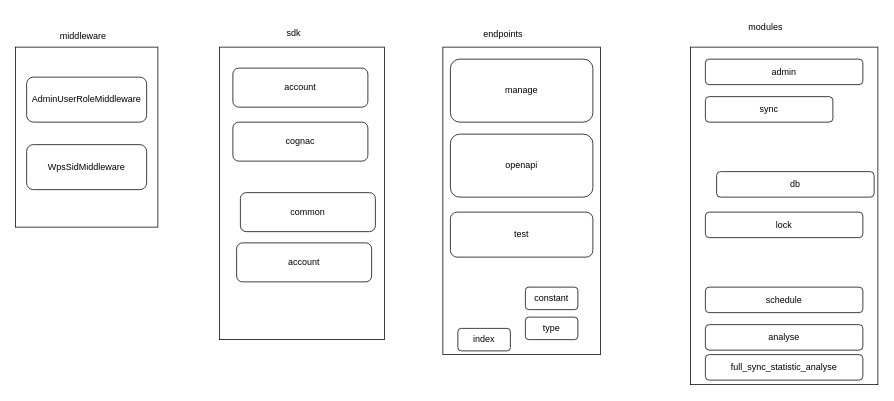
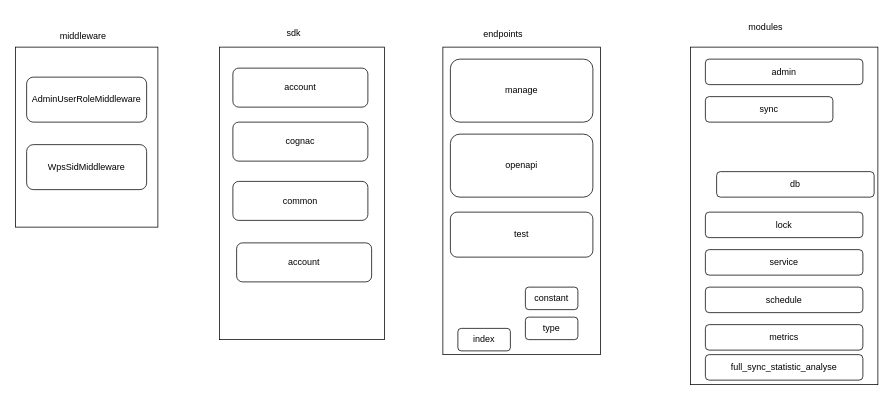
(308, 212) -> (300, 201)
none -> (784, 262)
(784, 337) -> (784, 337)
